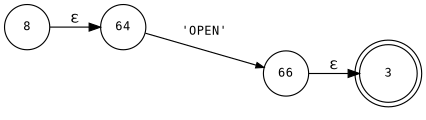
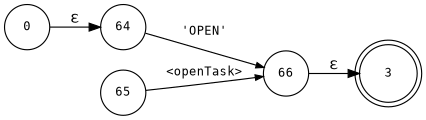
(27, 27) -> (27, 27)
none -> (123, 93)
